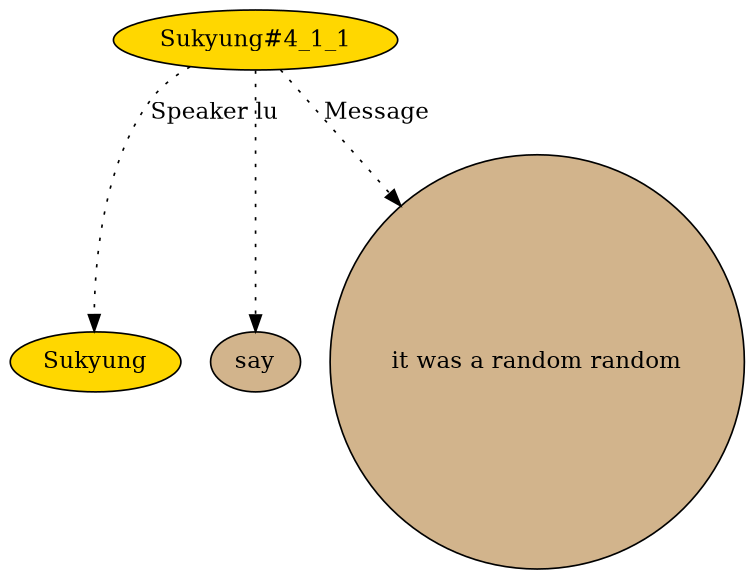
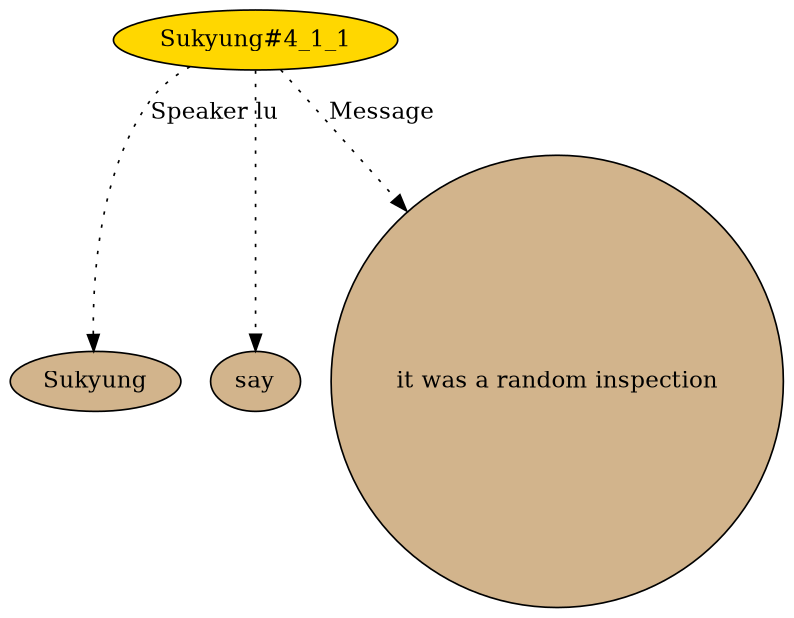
(96, 362) -> (96, 381)
(537, 362) -> (557, 381)
